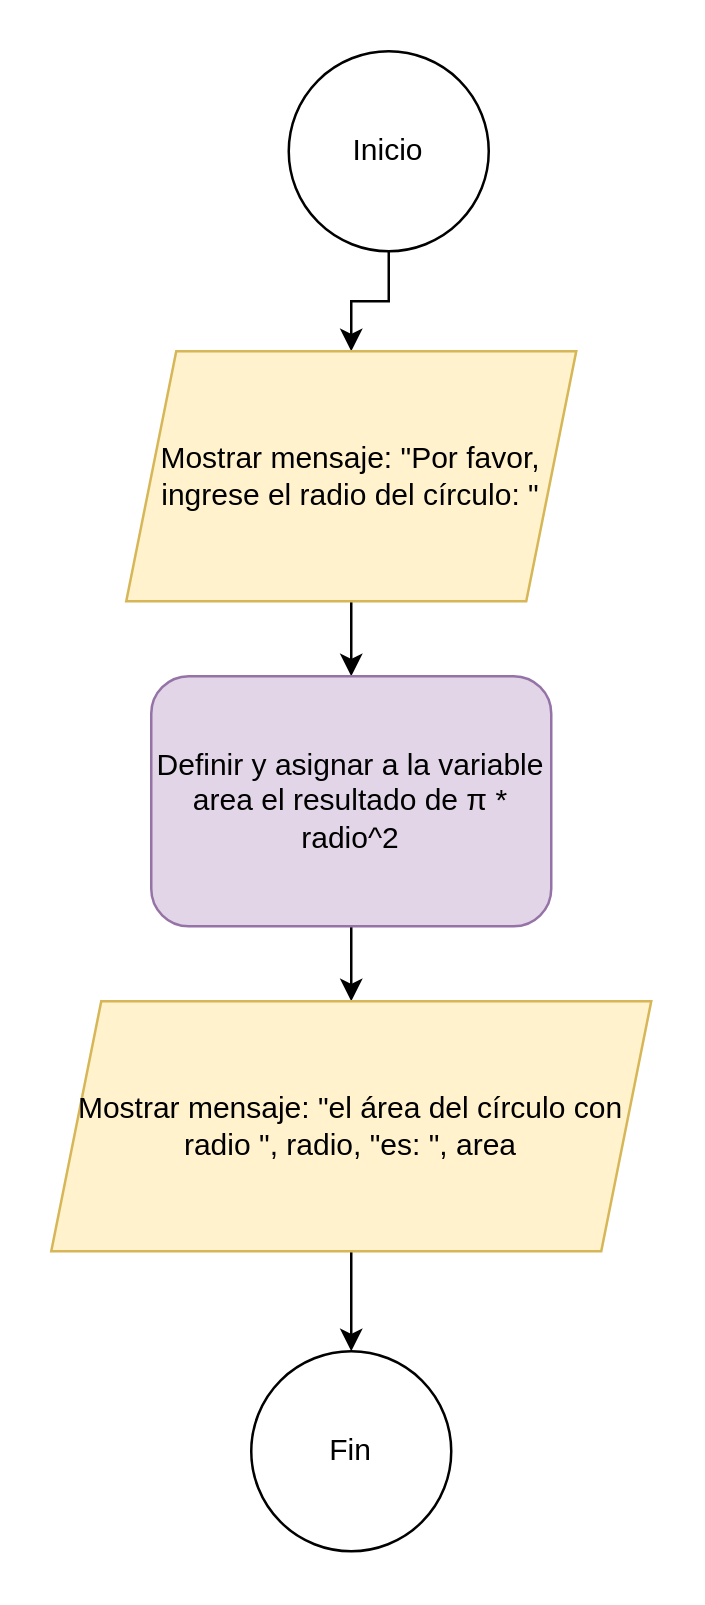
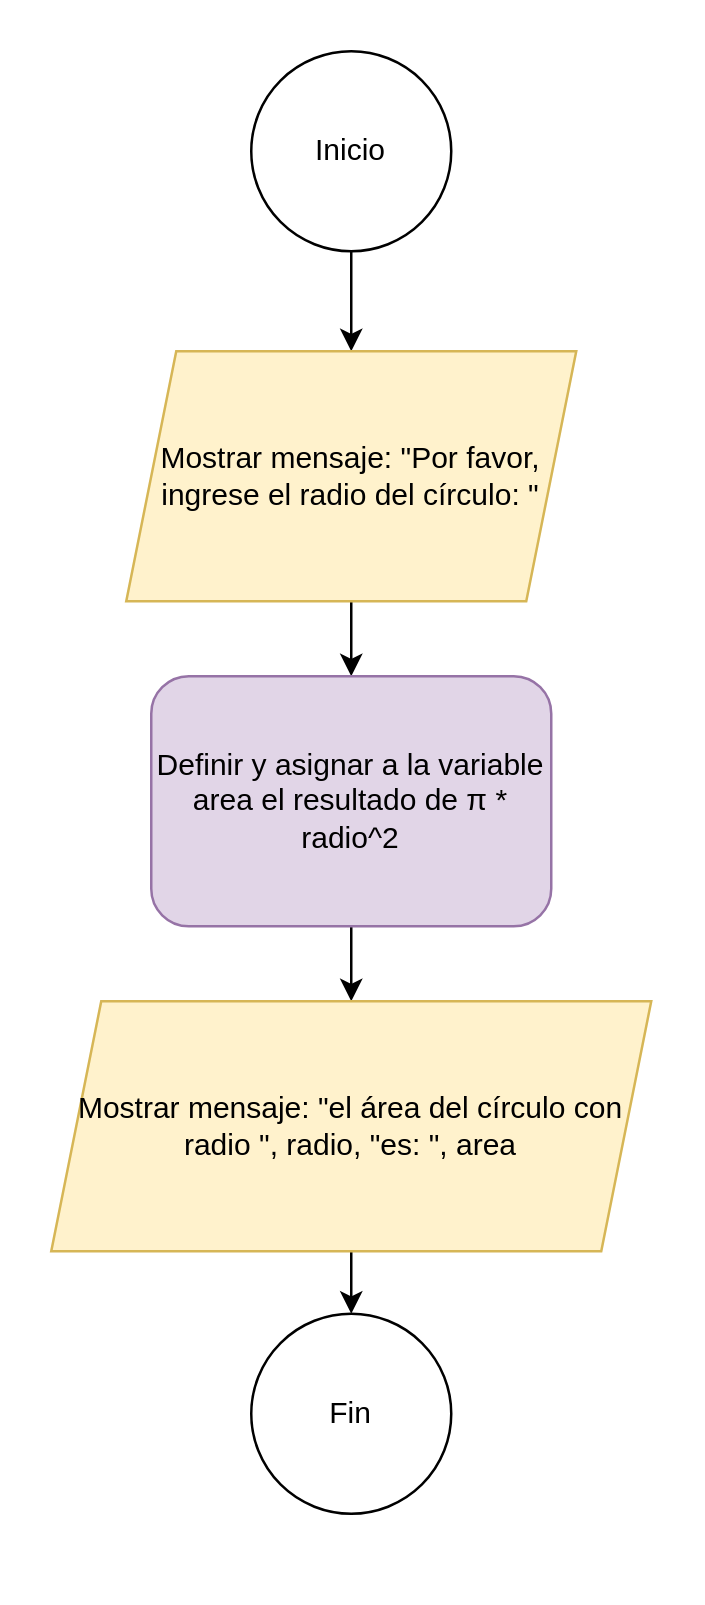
(389, 151) -> (351, 151)
(351, 1451) -> (351, 1414)
